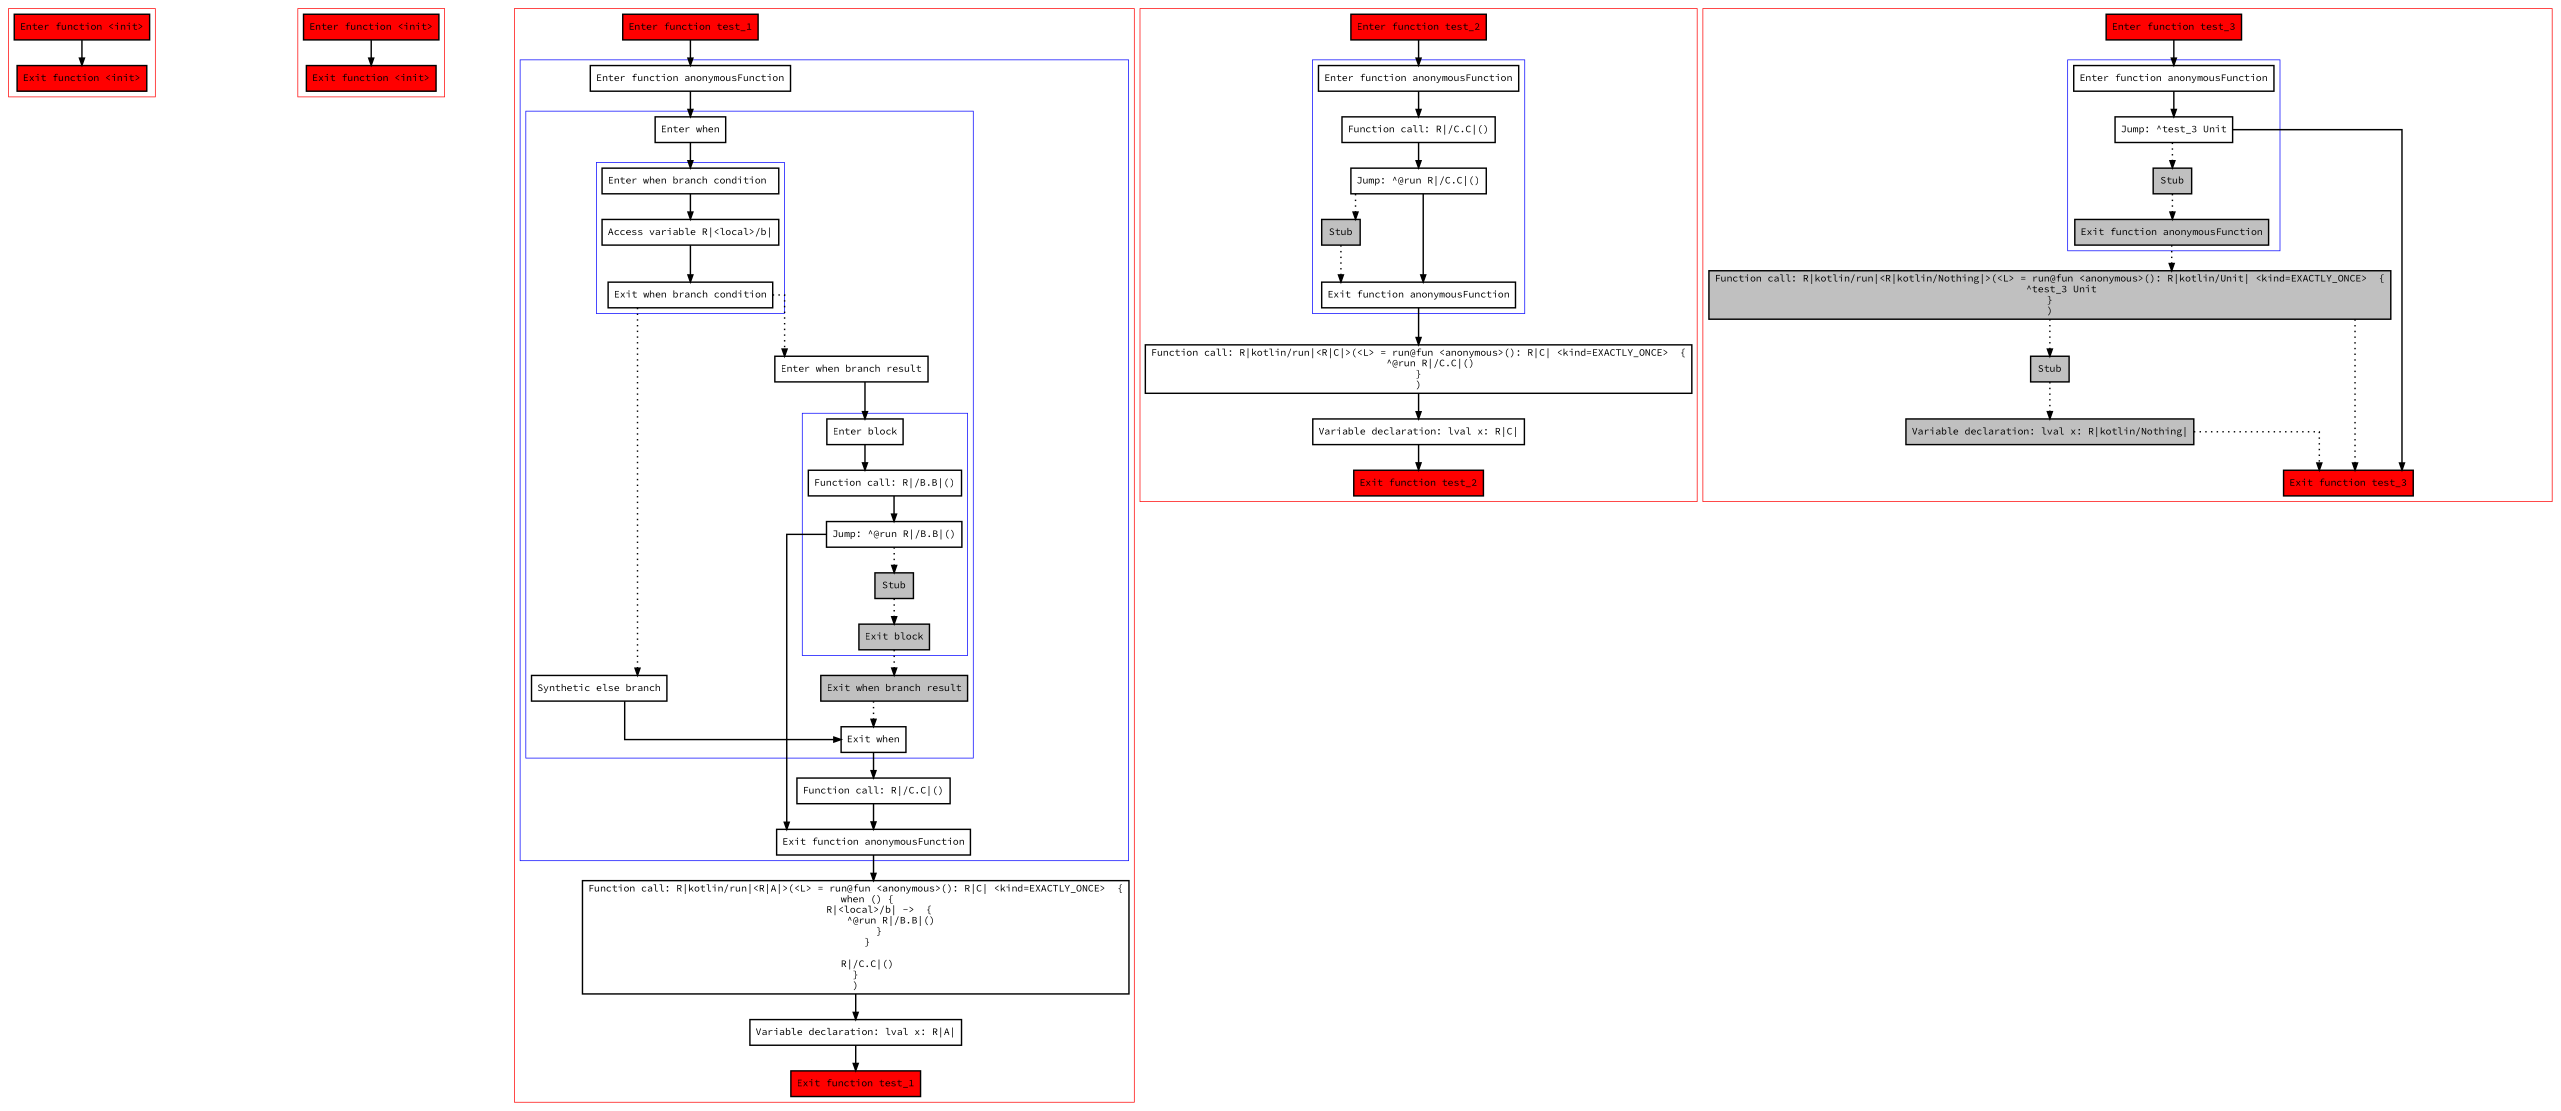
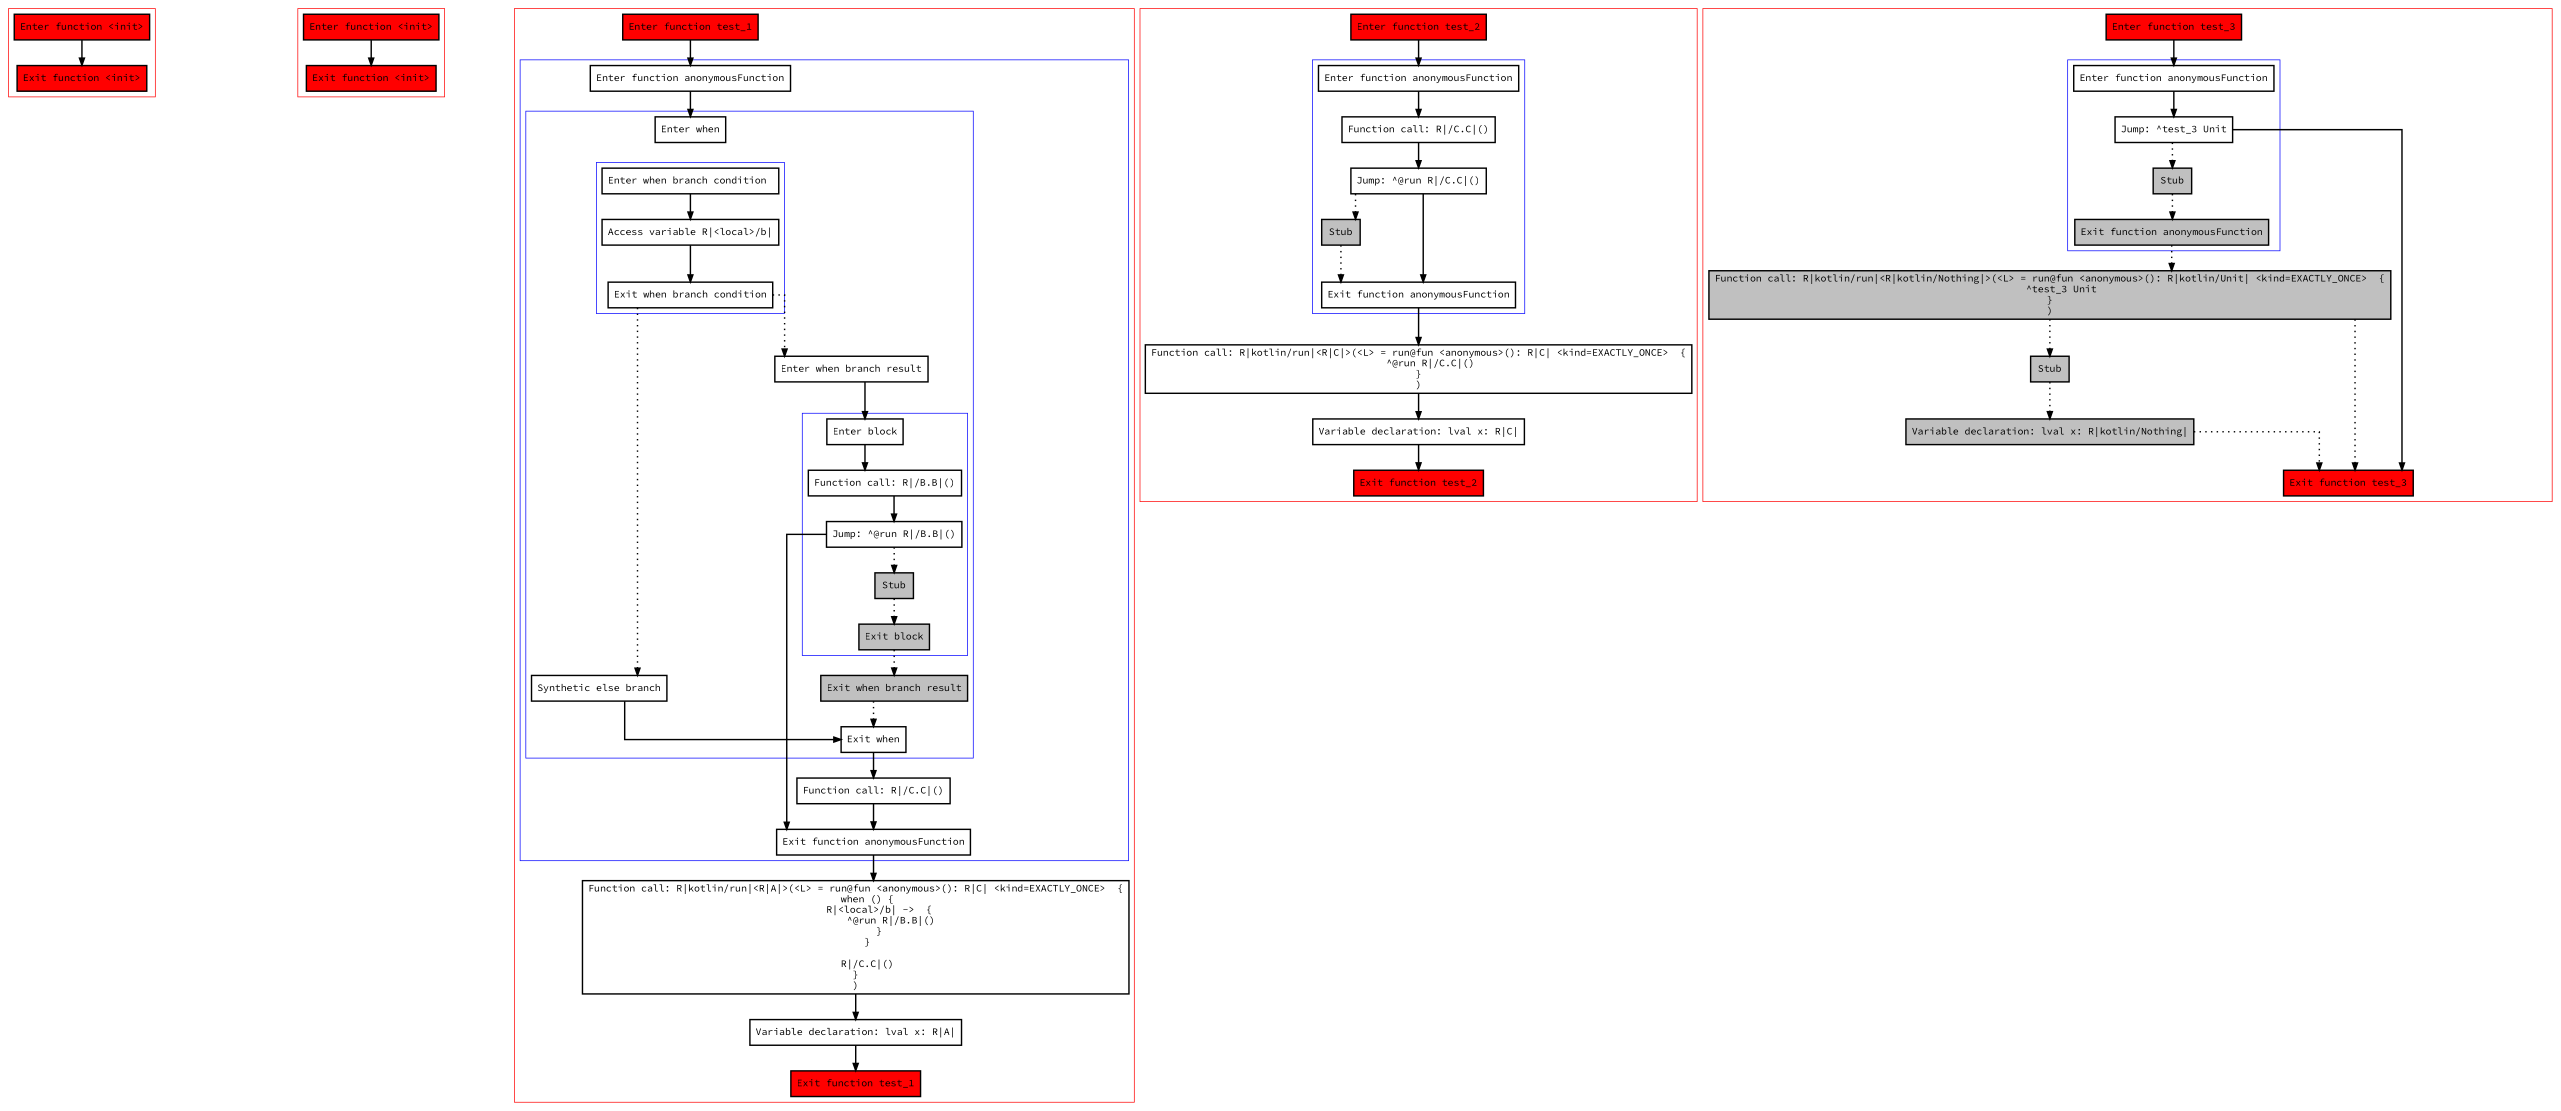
(690, 152) -> none
